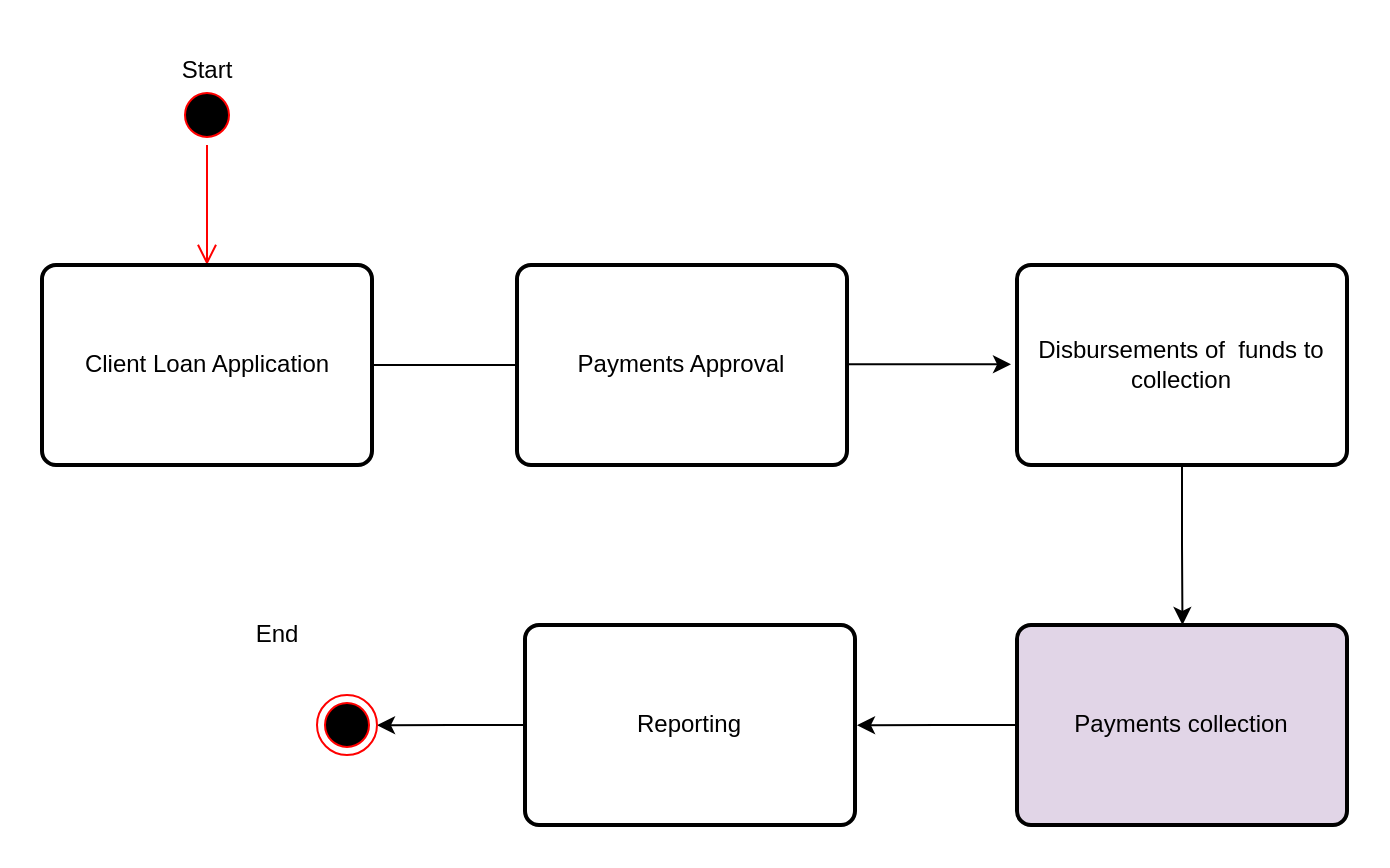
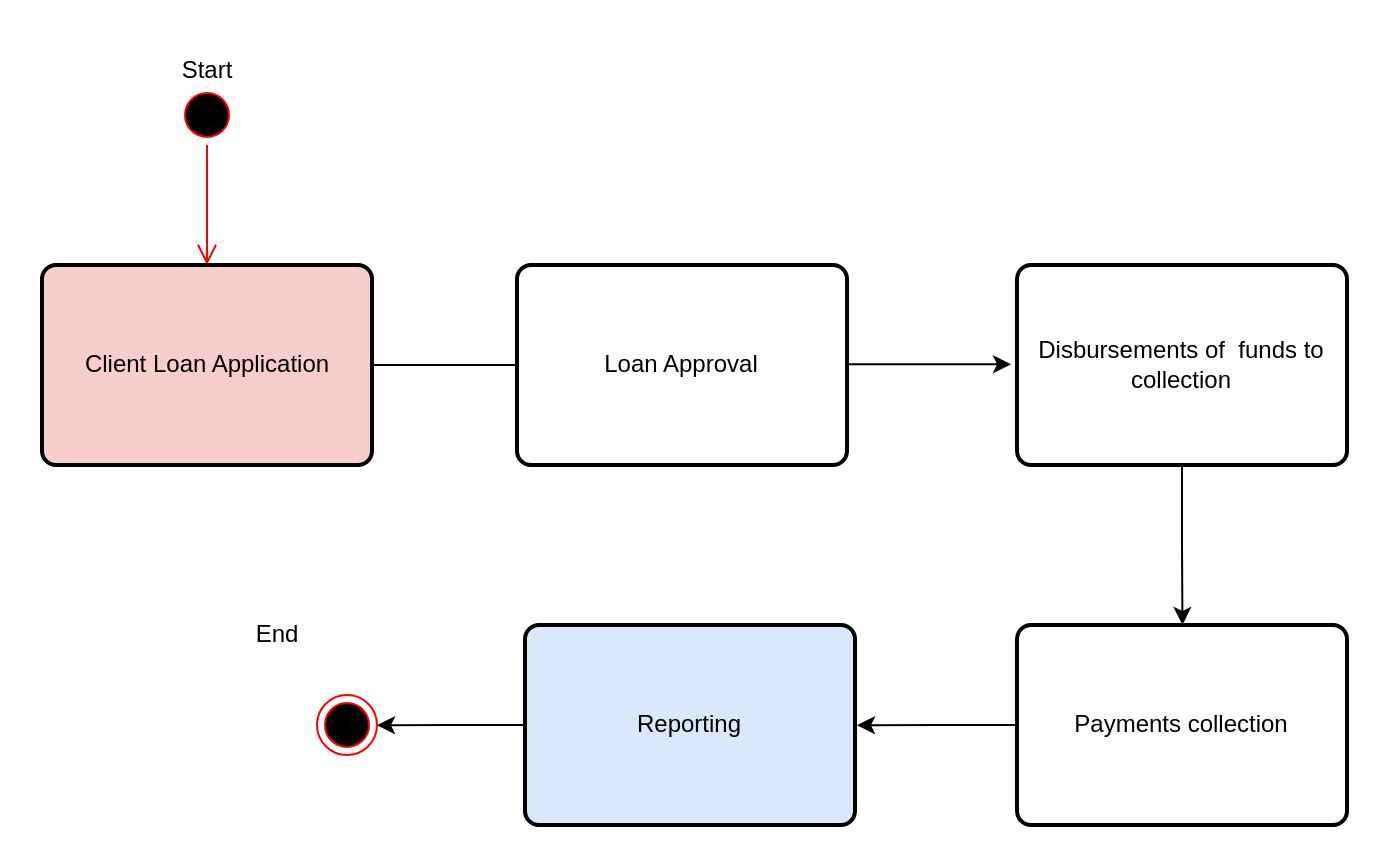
(207, 365) -> (207, 365)
(682, 365) -> (682, 365)
(690, 725) -> (690, 725)
(1182, 725) -> (1182, 725)
